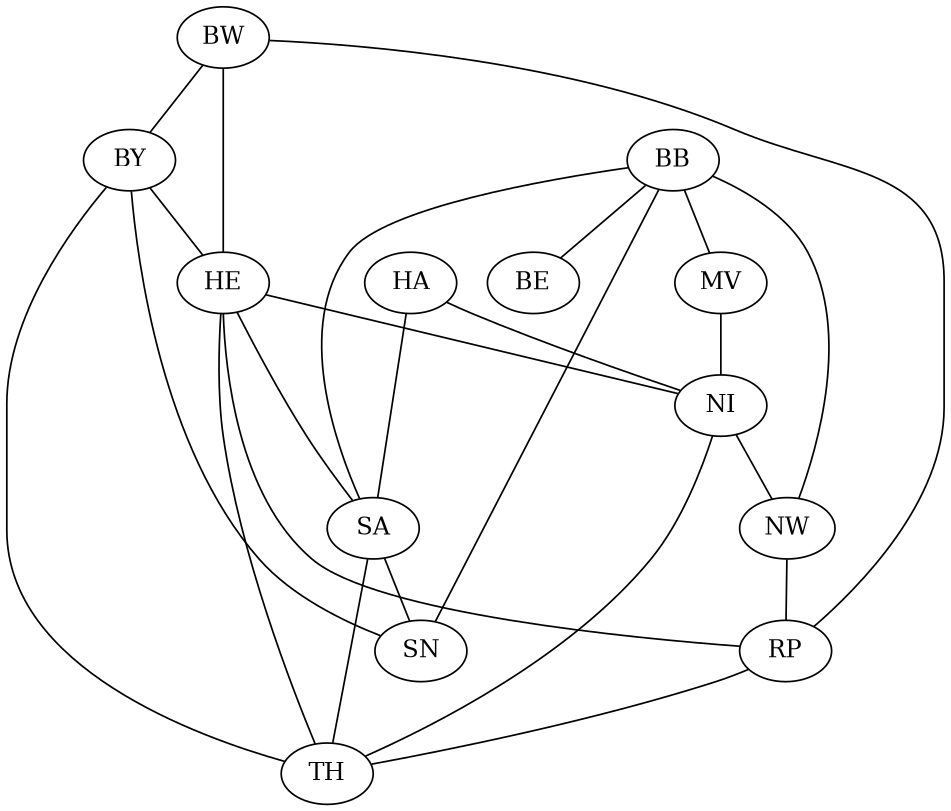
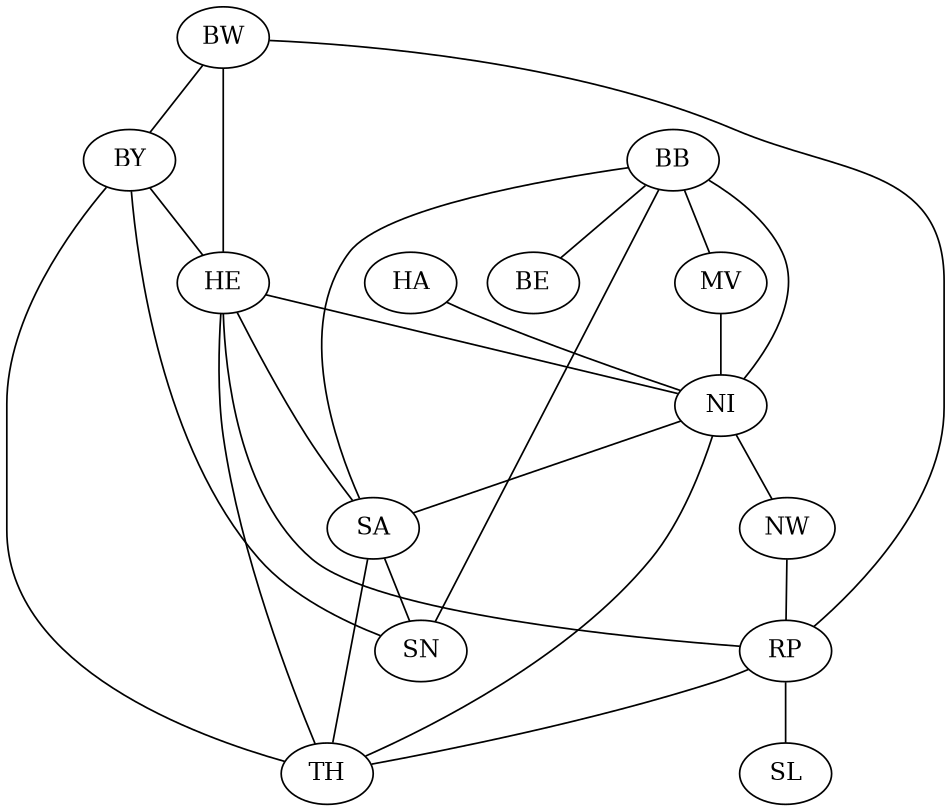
(827, 314) -> (787, 269)
(392, 406) -> (547, 467)
none -> (786, 774)
